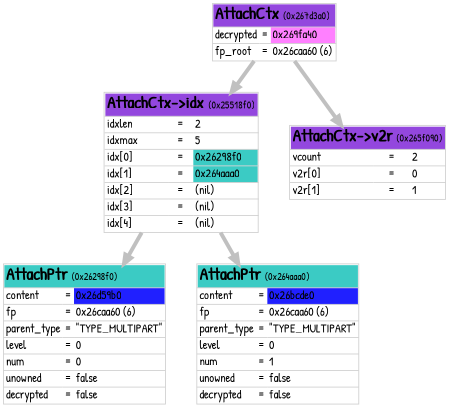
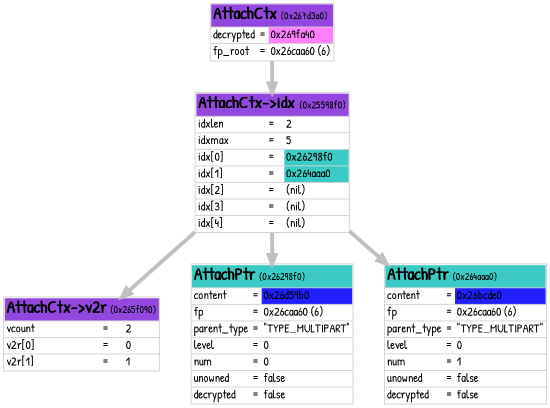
(315, 90) -> (162, 262)
(232, 105) -> (323, 105)
